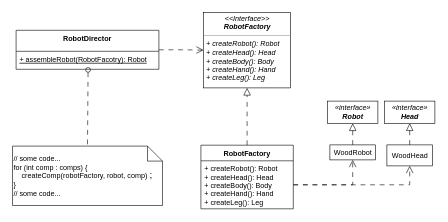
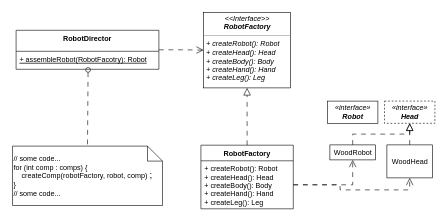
(410, 112) -> (410, 112)
(353, 134) -> (379, 134)
(410, 155) -> (410, 161)
